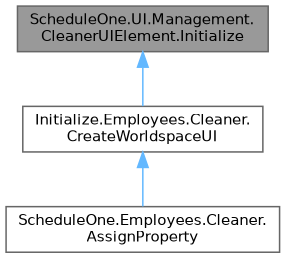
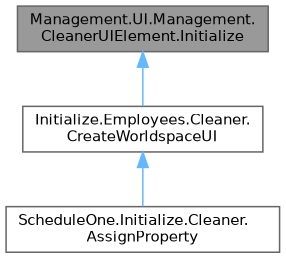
(143, 29) -> (143, 29)
(143, 229) -> (143, 229)
